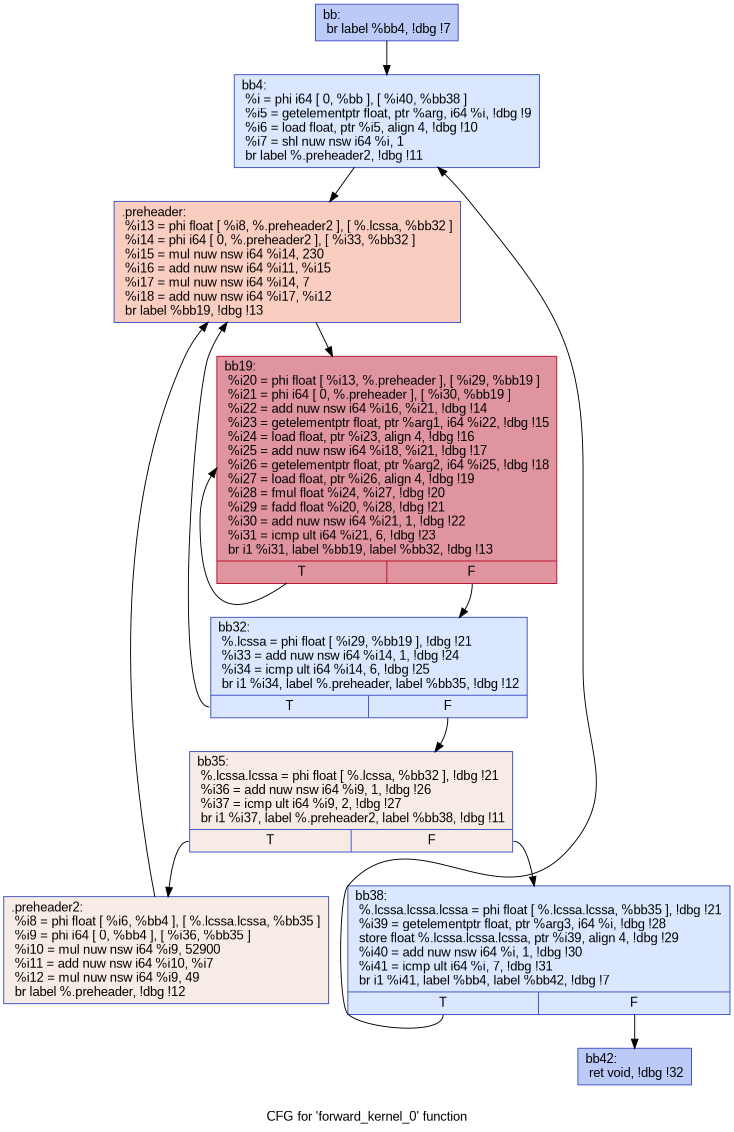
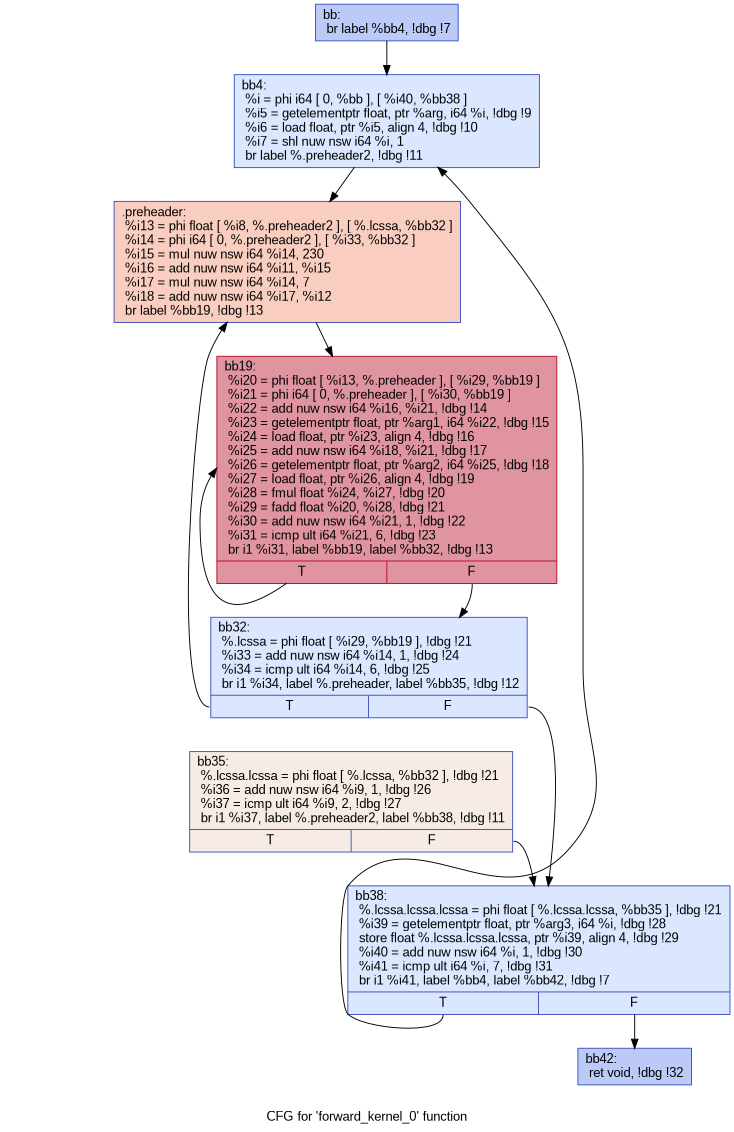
(446, 731) -> (555, 787)
(166, 950) -> none
